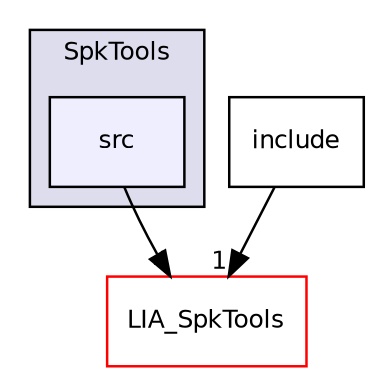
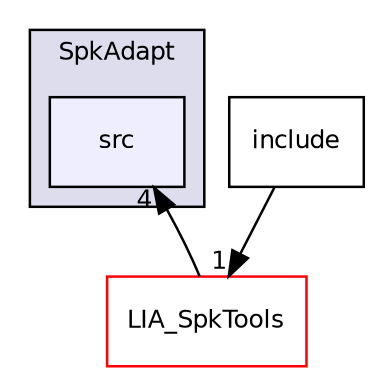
(117, 54) -> (117, 54)
(141, 223) -> (184, 243)
